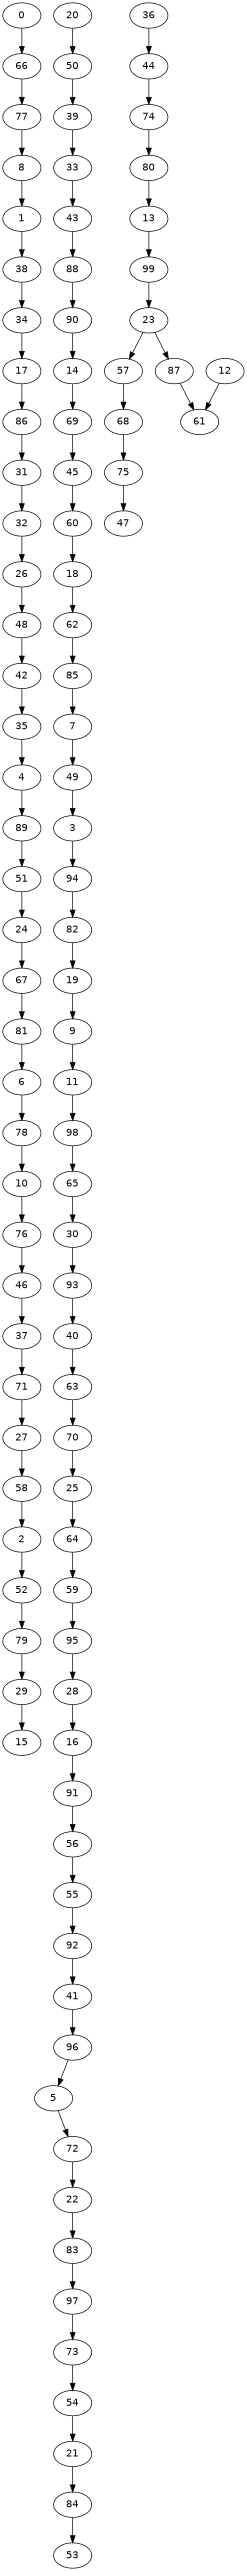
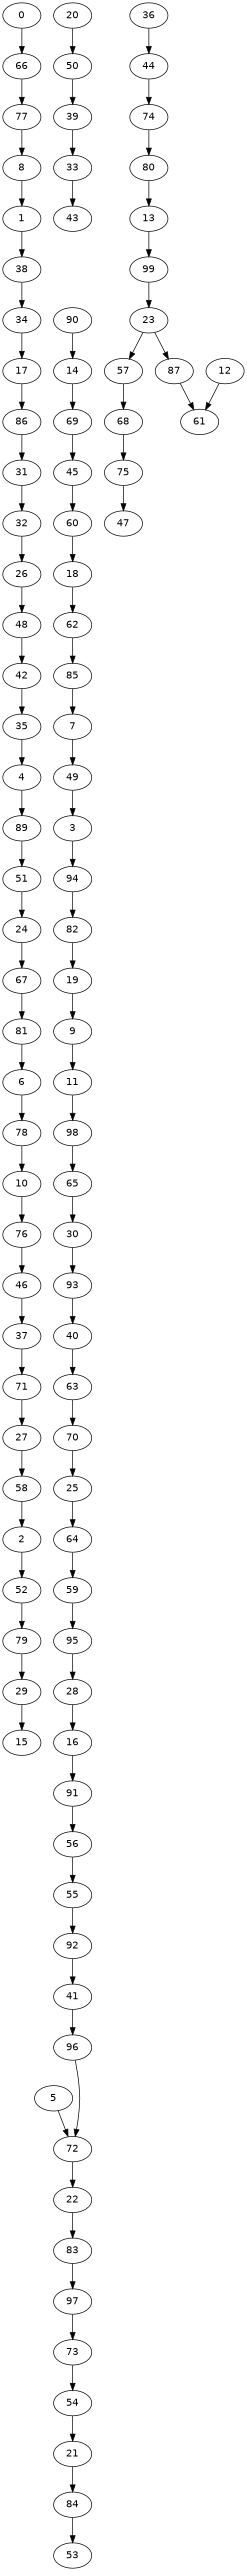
(73, 270) -> none
(64, 2069) -> (80, 2095)
